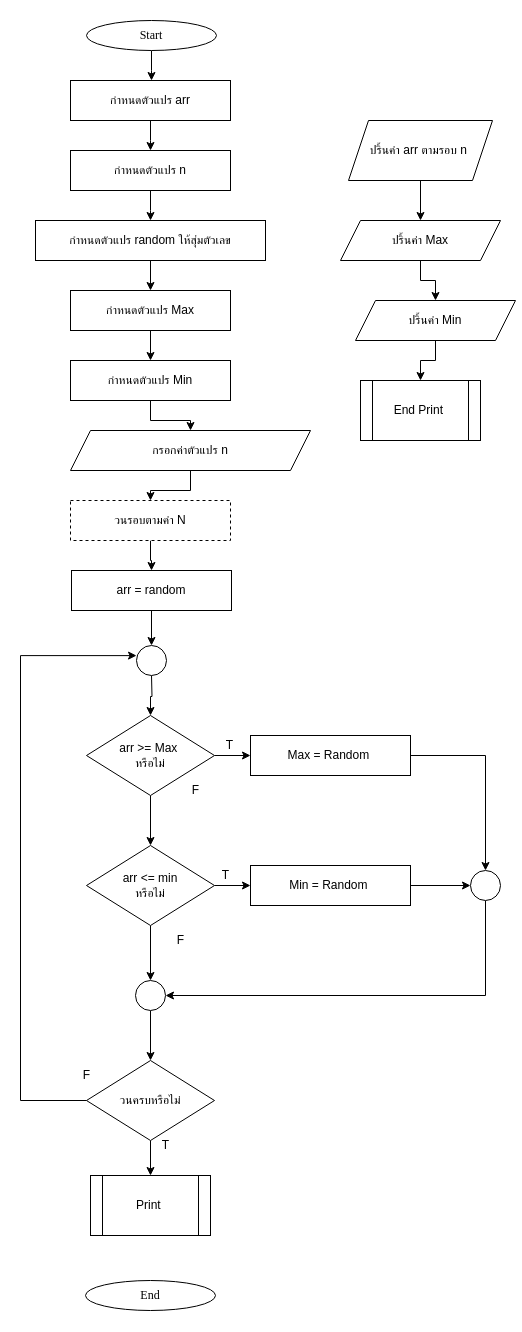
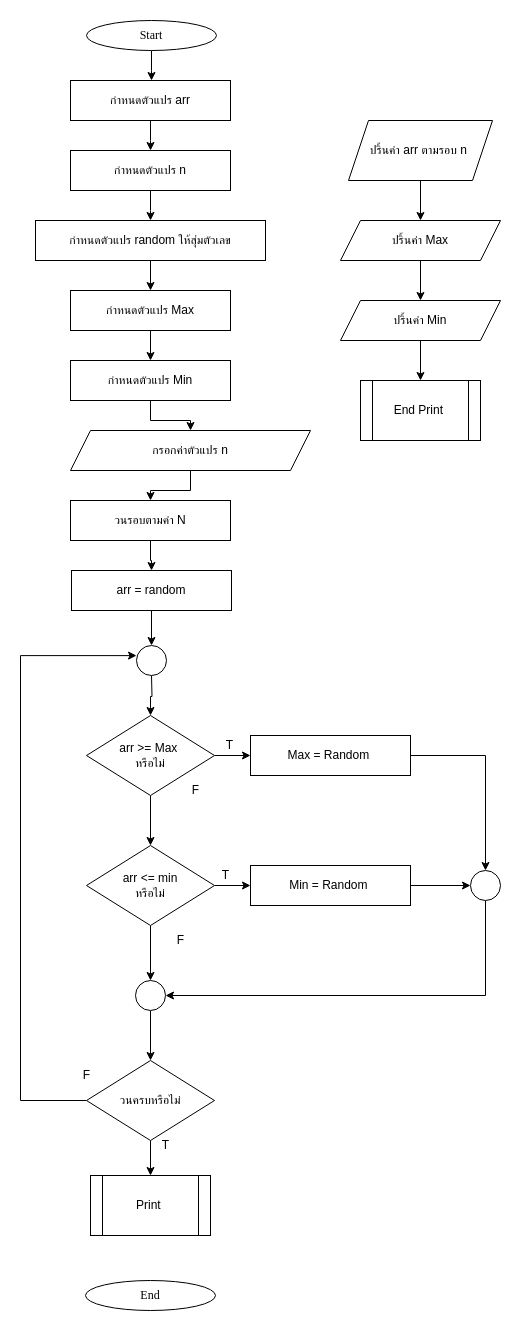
(436, 321) -> (421, 321)
(151, 521) -> (151, 521)
